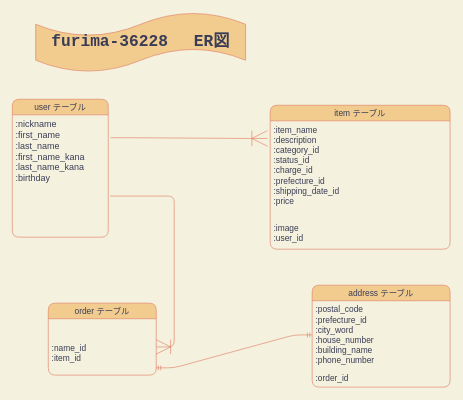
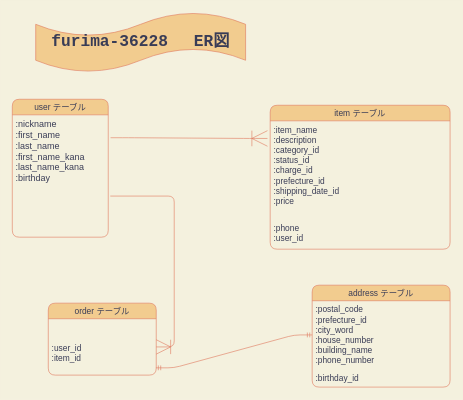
(286, 228) -> (287, 228)
(68, 348) -> (68, 348)
(335, 378) -> (341, 378)
